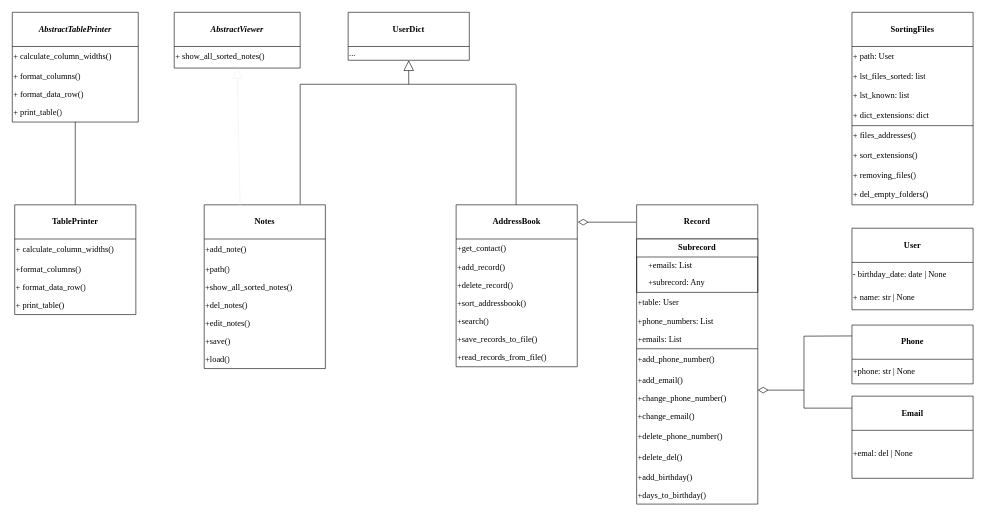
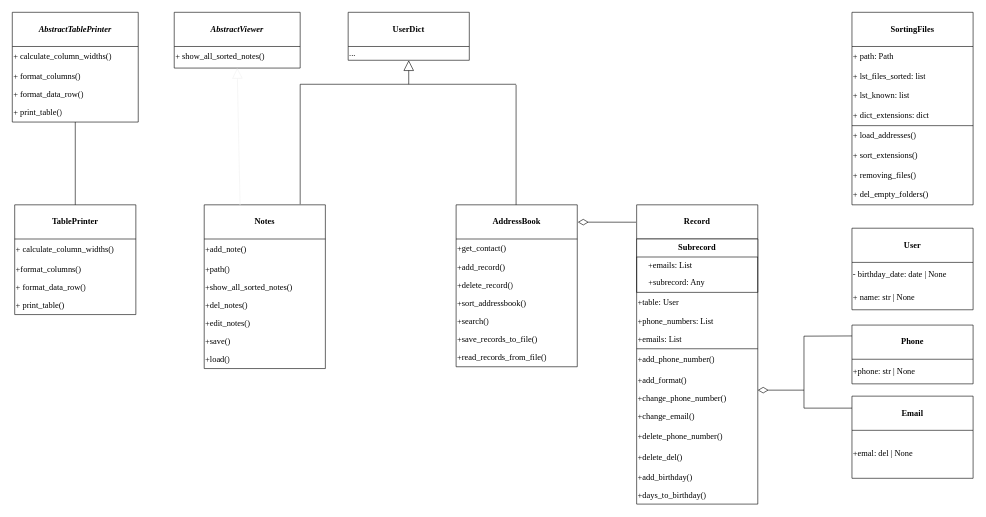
(878, 57) -> (878, 57)
(895, 136) -> (894, 136)
(664, 381) -> (669, 381)
